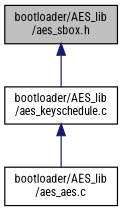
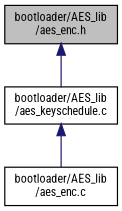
(61, 25) -> (61, 25)
(61, 186) -> (61, 186)
